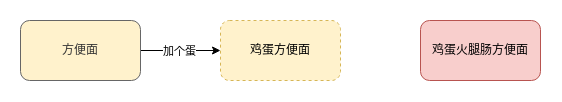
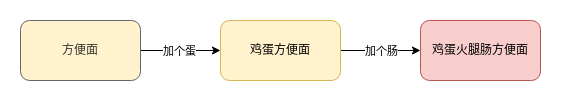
(281, 51) -> (281, 51)
none -> (377, 51)
